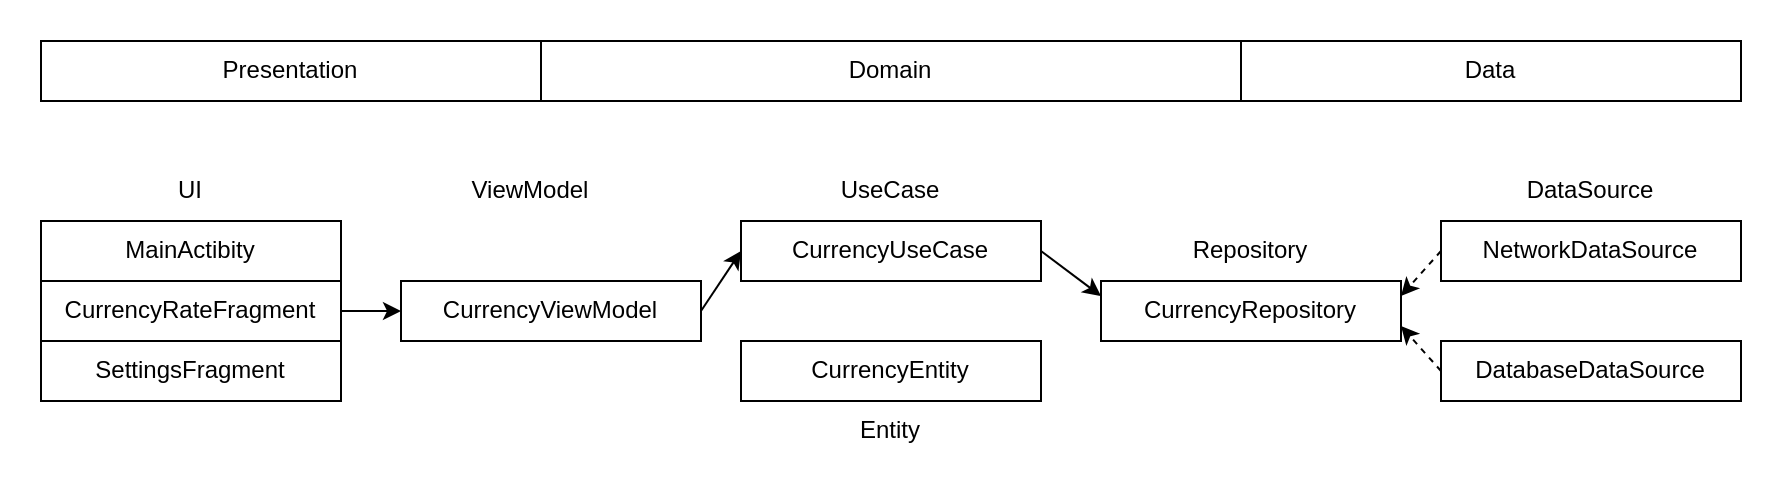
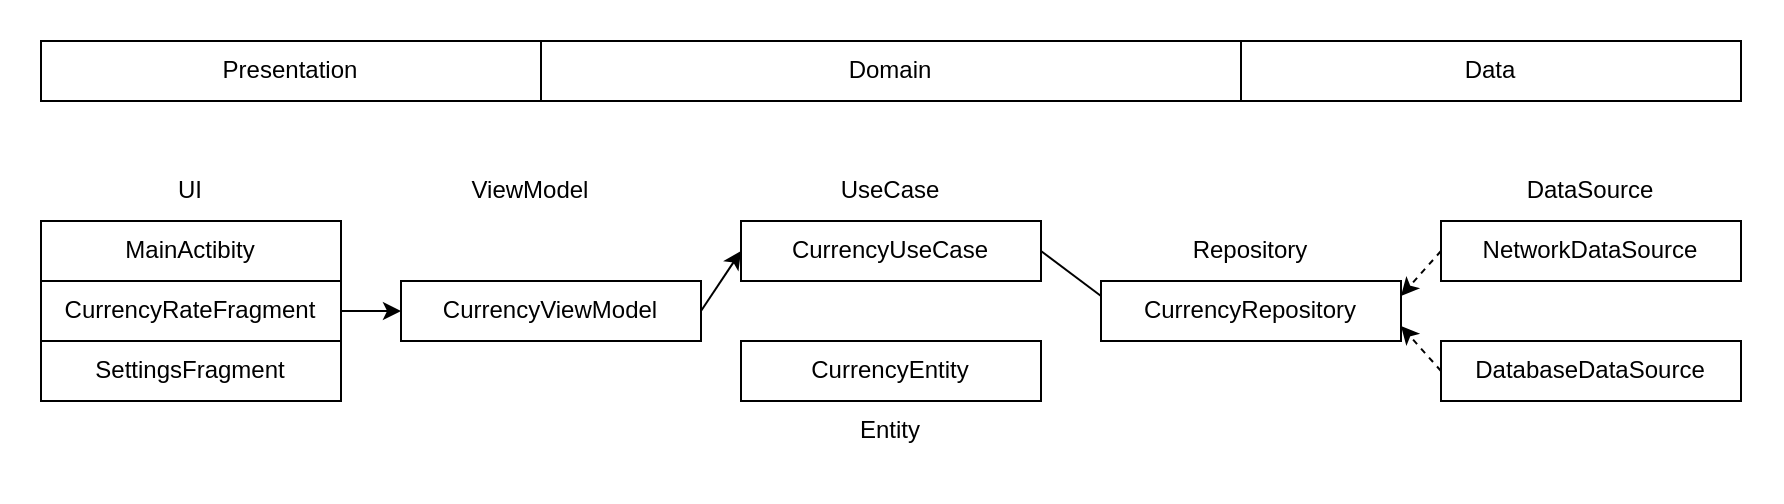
(1089, 287) -> (1093, 290)
